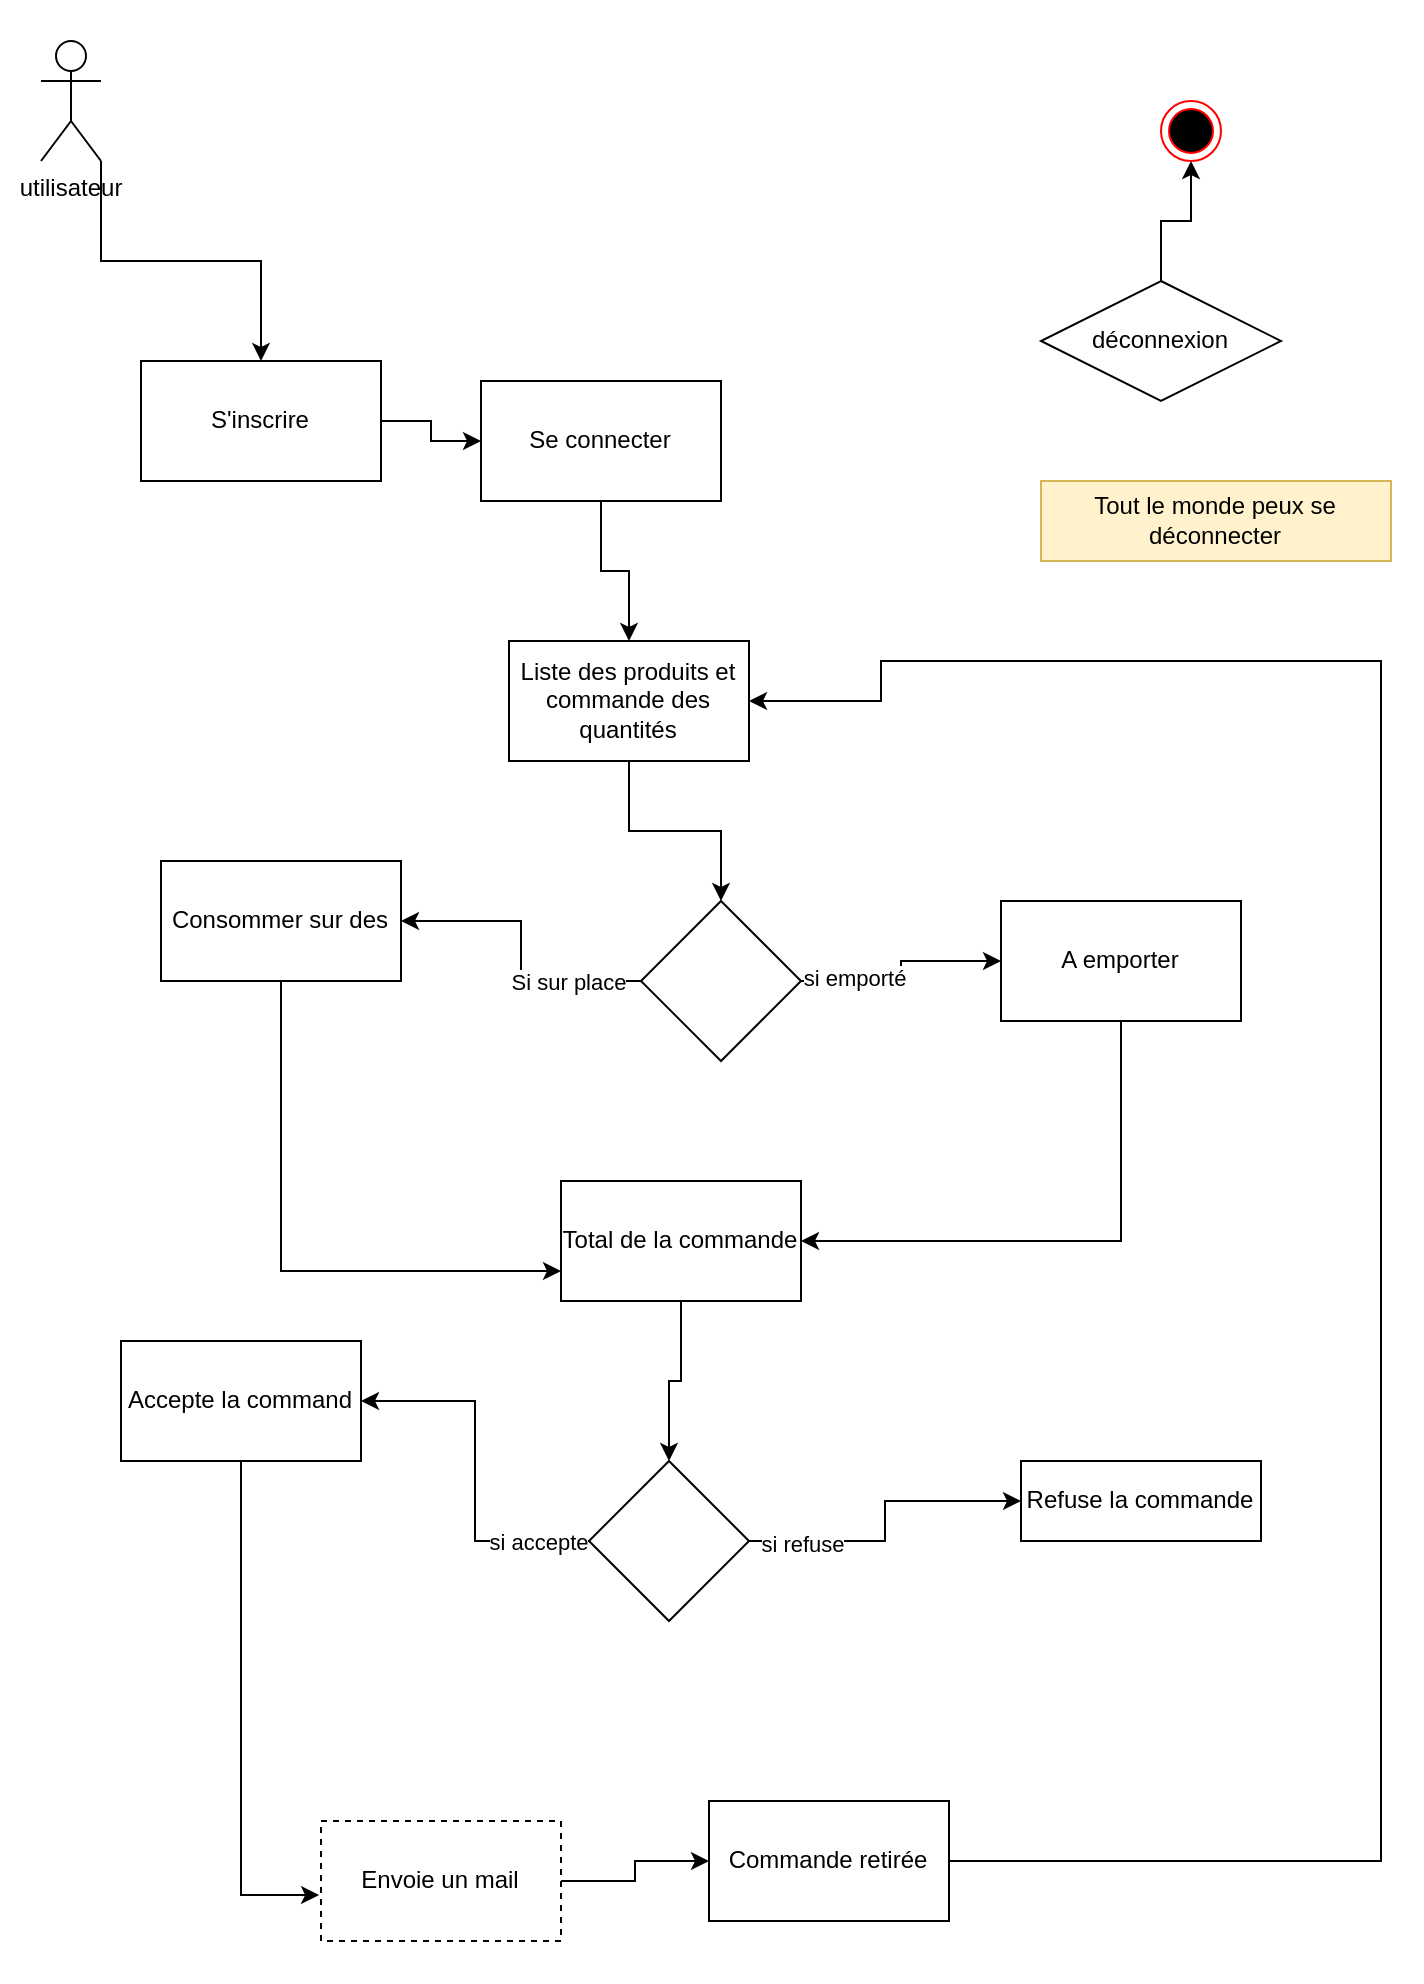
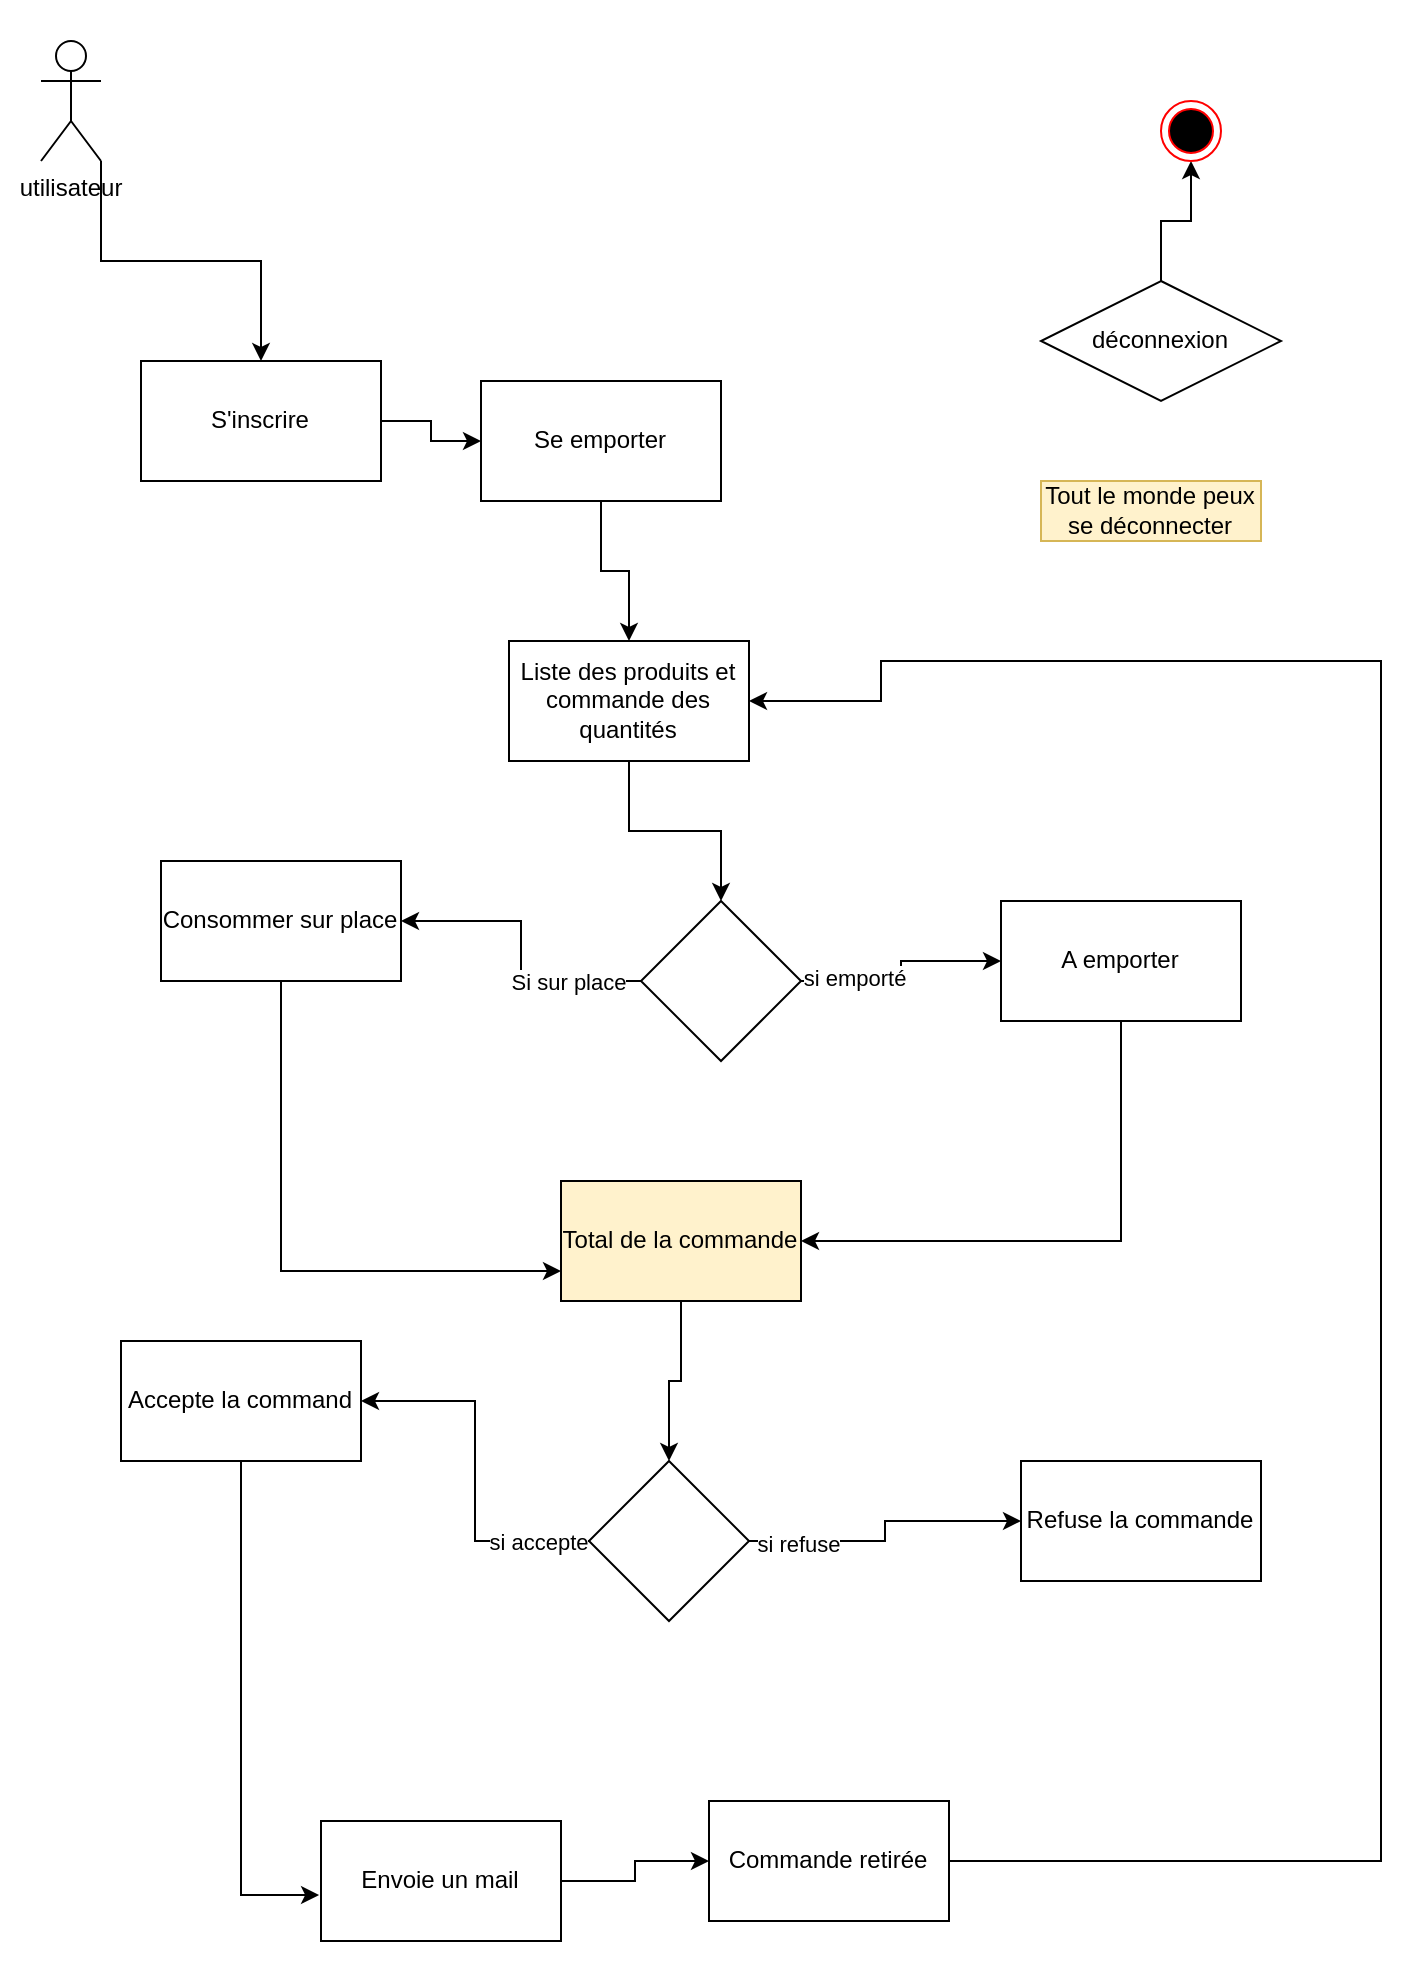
(601, 441) -> (601, 441)
(1216, 521) -> (1151, 511)
(281, 921) -> (281, 921)
(681, 1241) -> (681, 1241)
(1141, 1501) -> (1141, 1521)
(441, 1881) -> (441, 1881)
